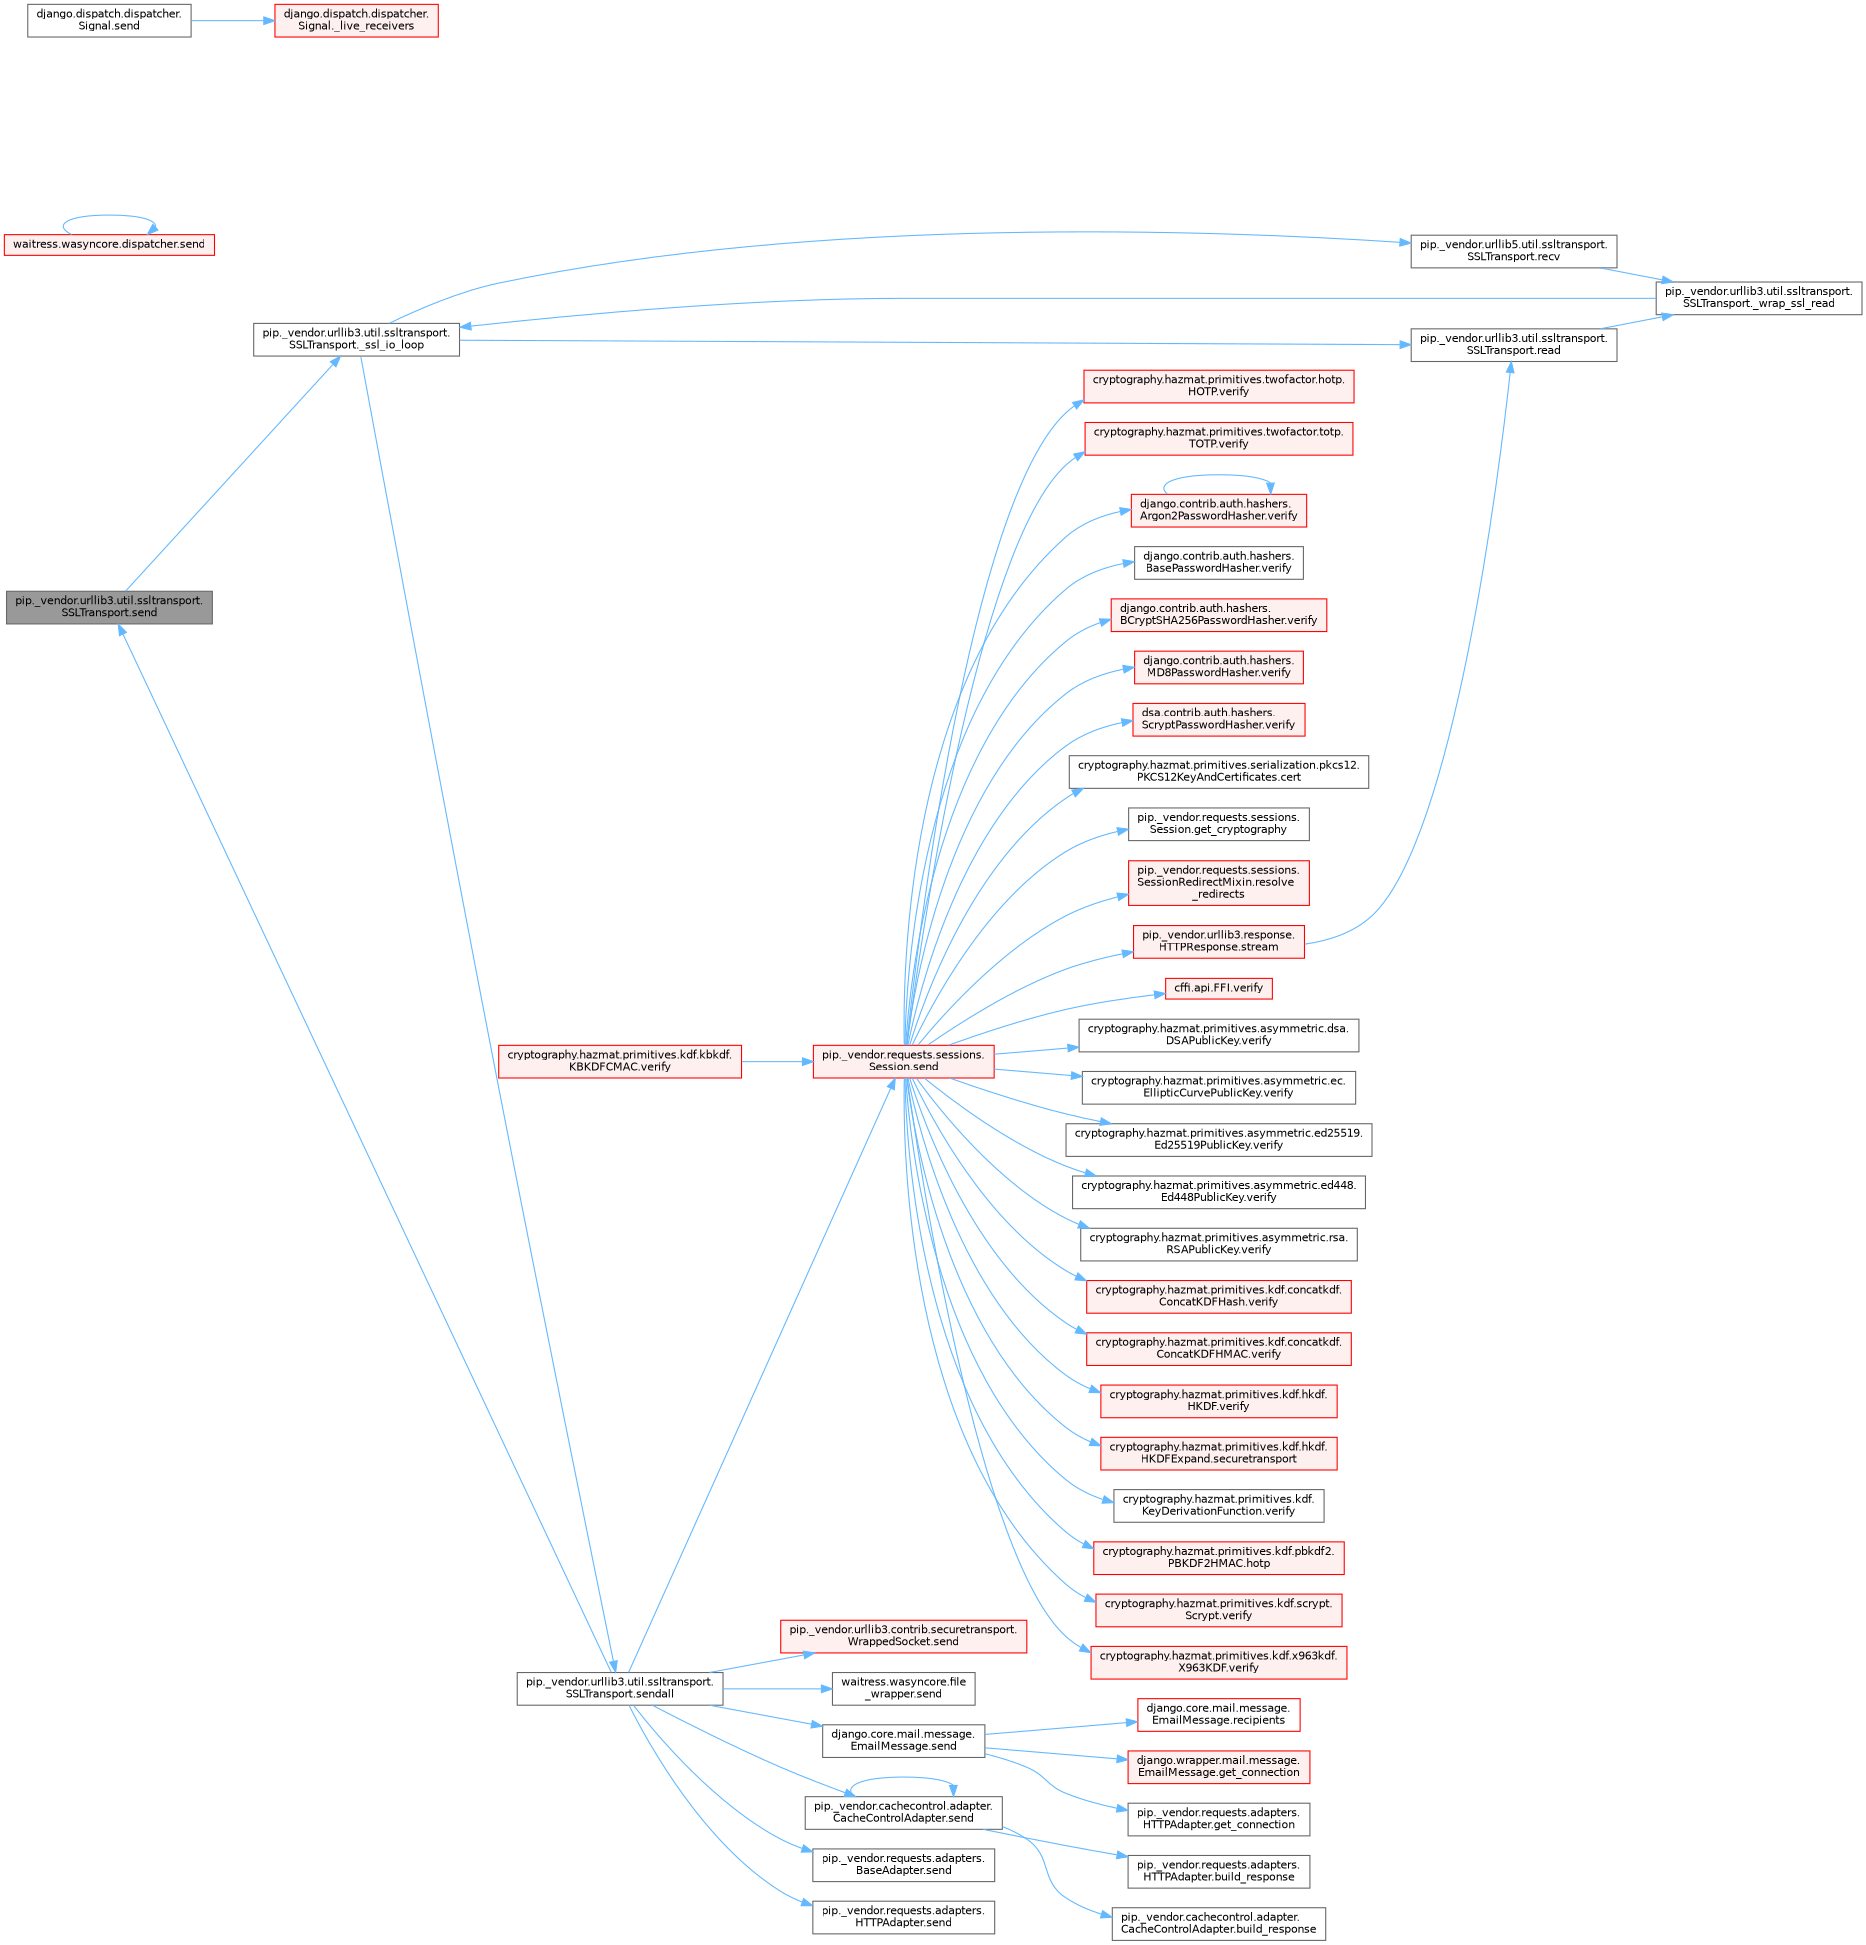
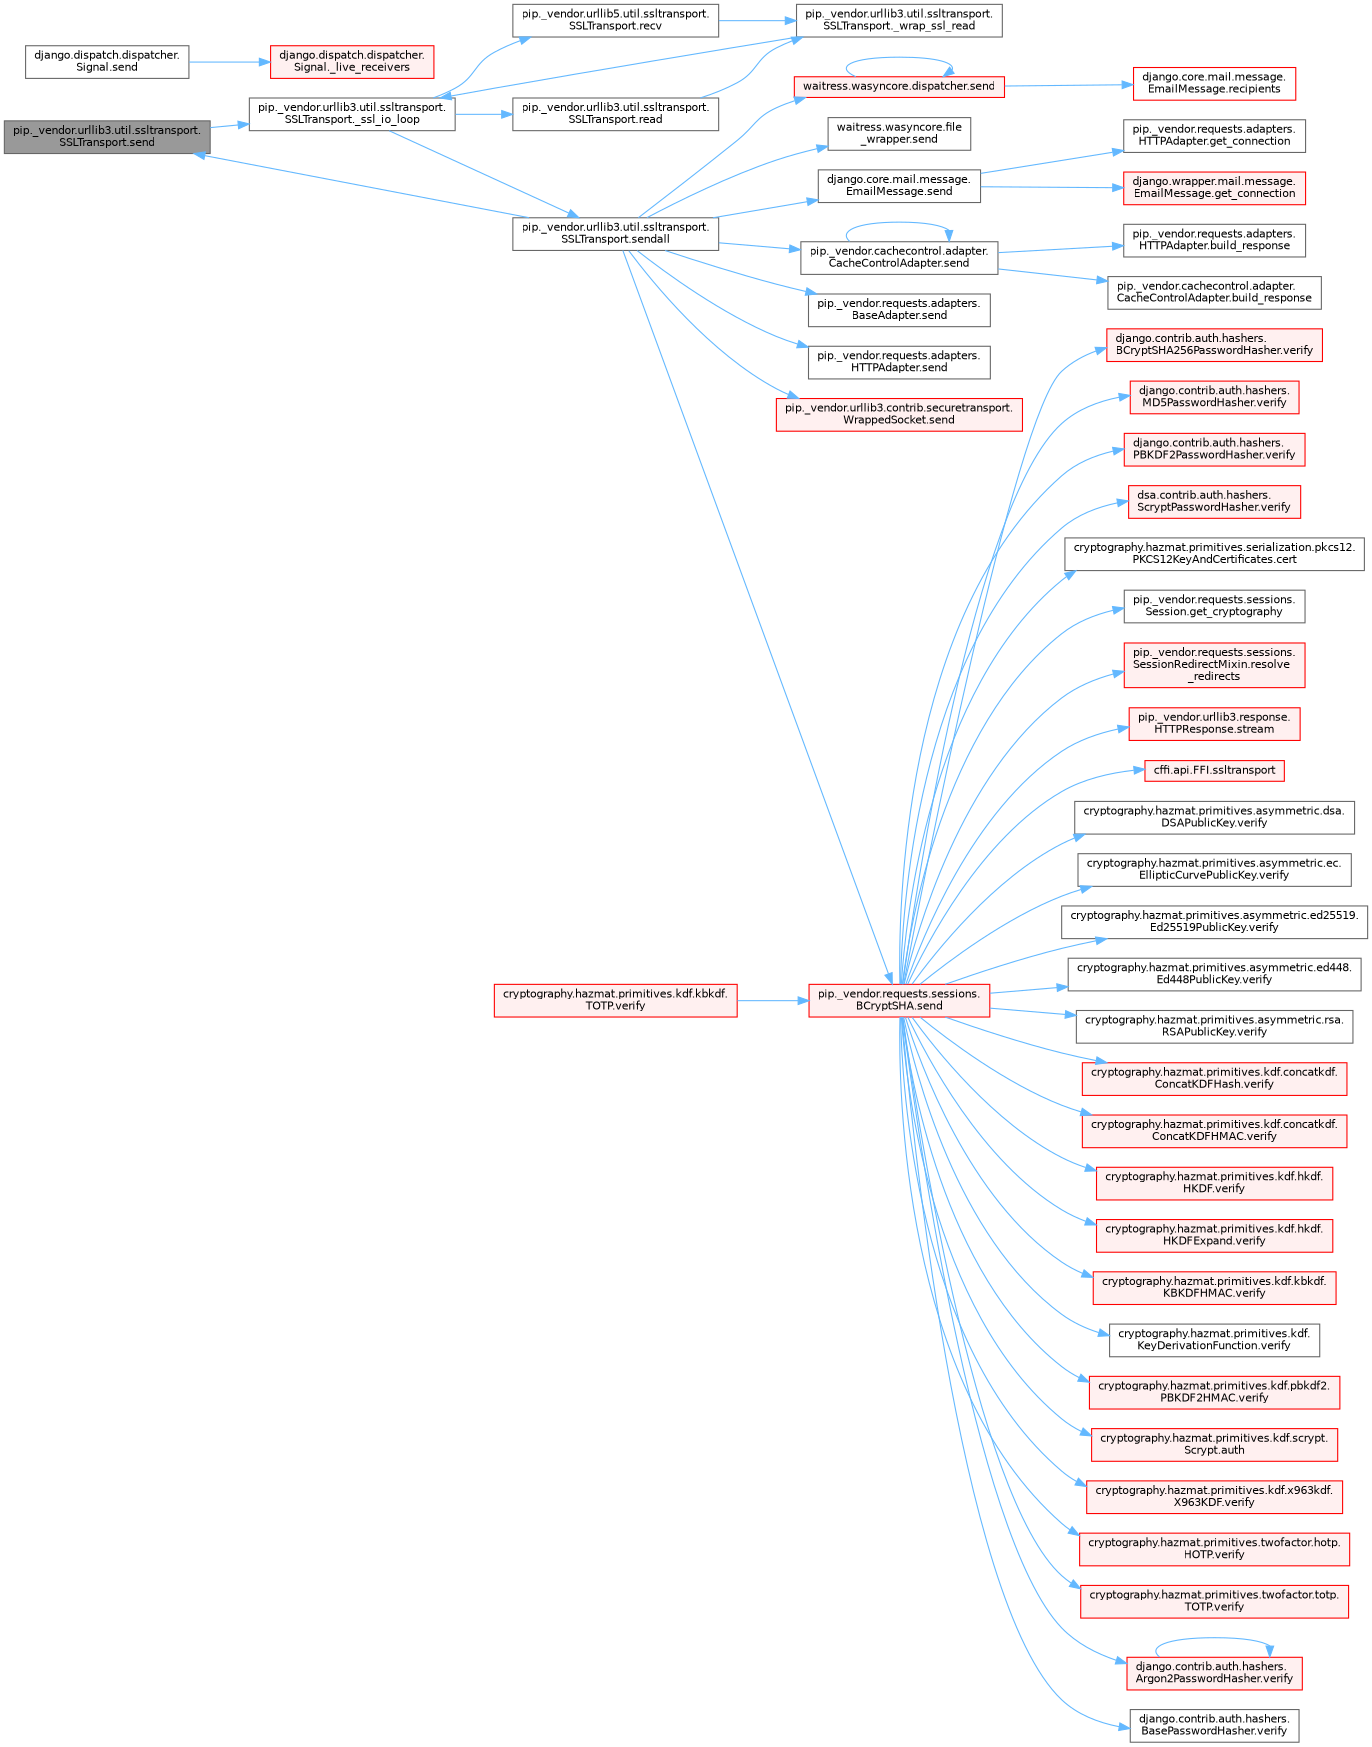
none -> (716, 157)
none -> (1215, 450)
(1219, 667) -> (1215, 397)
(1460, 689) -> none
(1219, 989) -> (1215, 771)
(620, 1062) -> (616, 1001)
(904, 1062) -> (899, 1001)
none -> (1215, 1288)
(1219, 1454) -> (1215, 1236)
(1219, 1558) -> (1215, 1393)
(1219, 1610) -> (1215, 1445)
(1056, 1729) -> (1063, 85)
